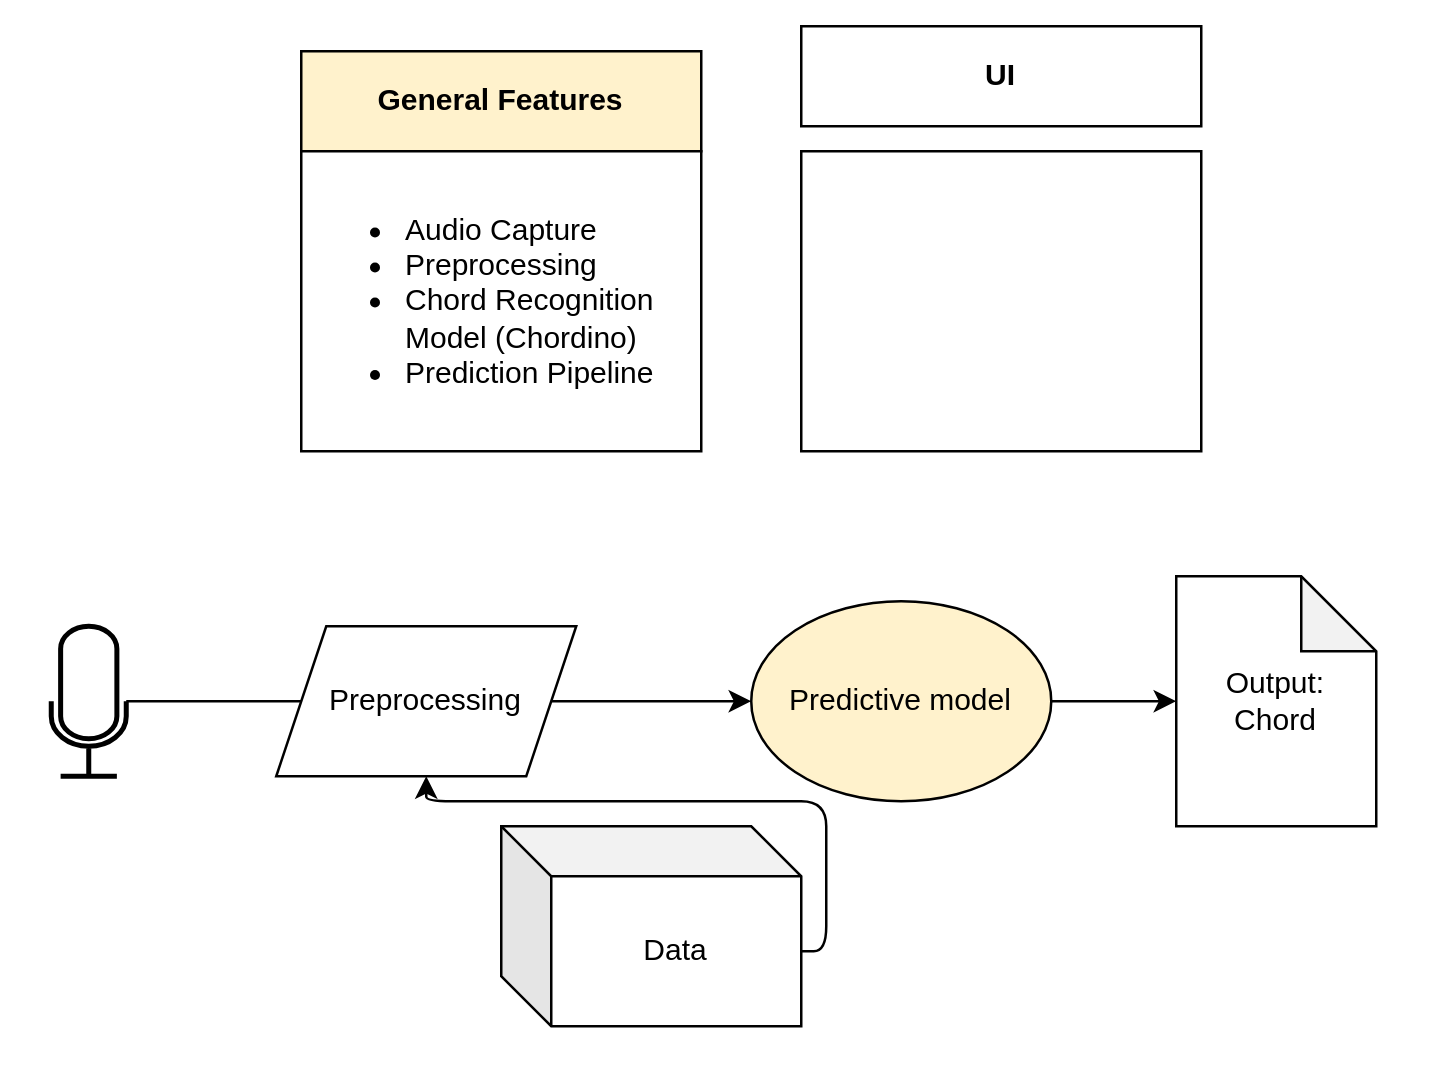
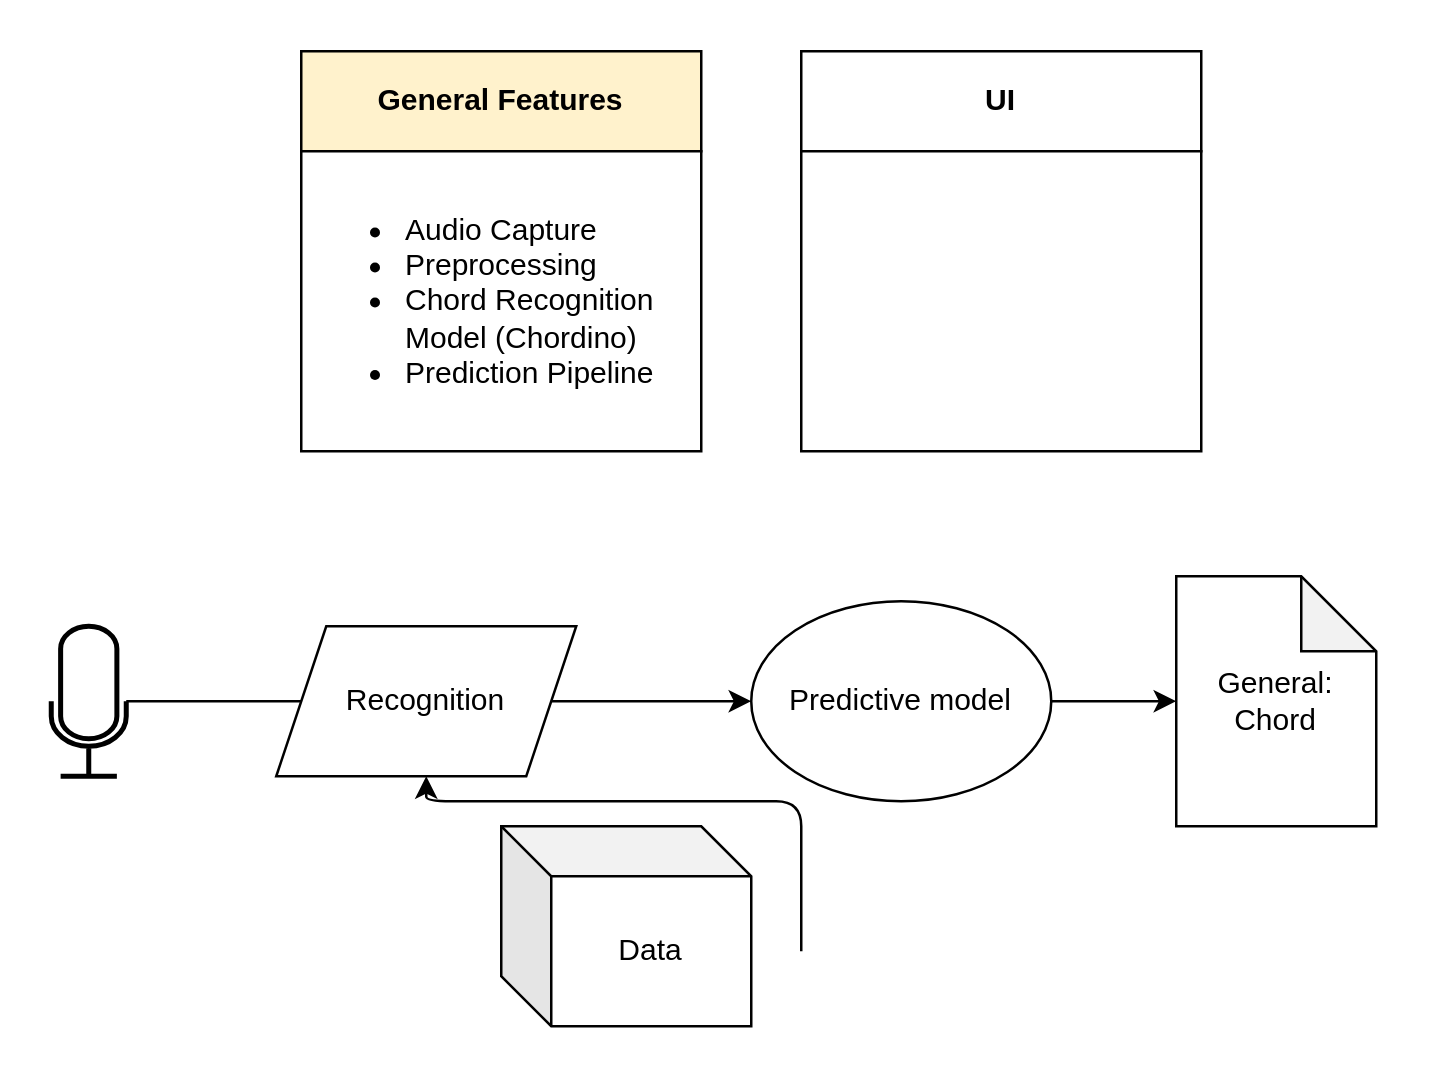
(1001, 76) -> (1001, 101)
(426, 701) -> (426, 701)
(901, 701) -> (901, 701)
(1276, 701) -> (1276, 701)
(651, 926) -> (626, 926)
